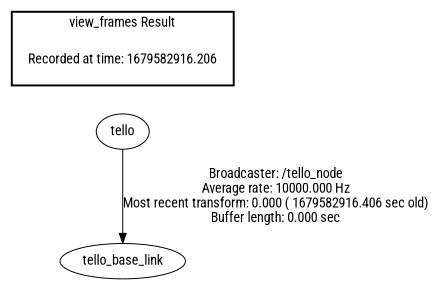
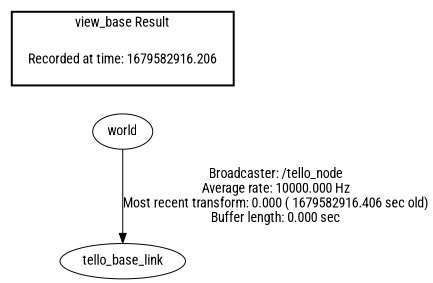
(123, 23) -> (123, 23)
(123, 132) -> (123, 132)
